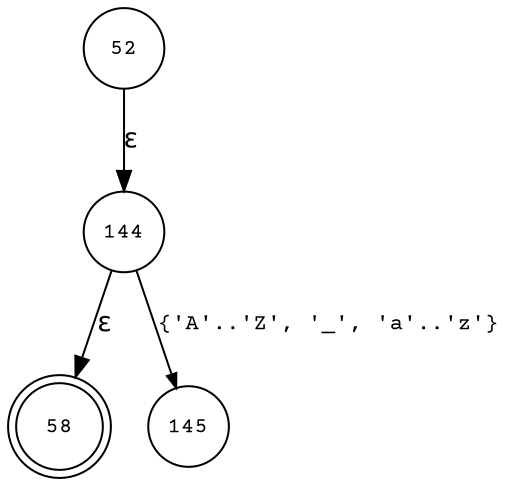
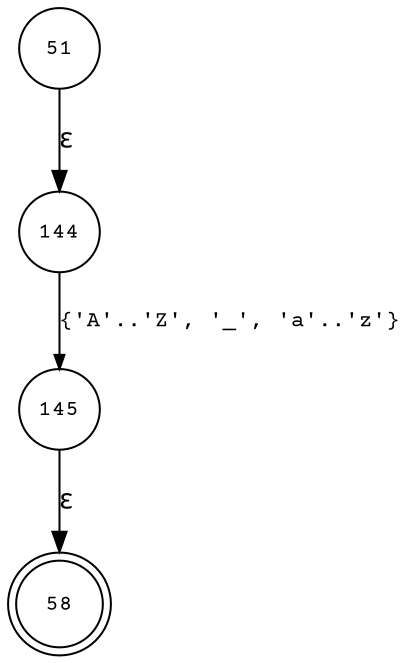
(124, 48) -> (59, 48)
(97, 314) -> (59, 491)
